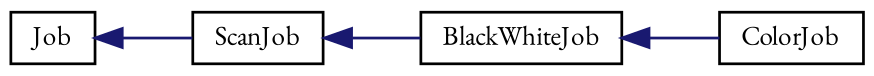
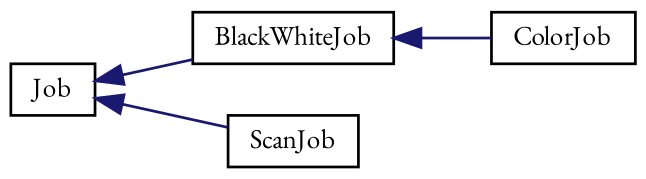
(386, 38) -> (157, 67)
